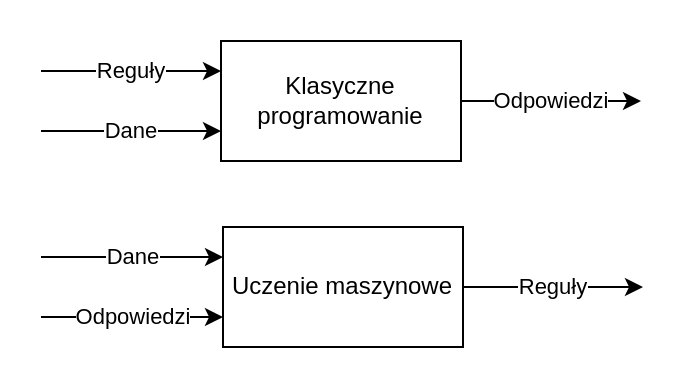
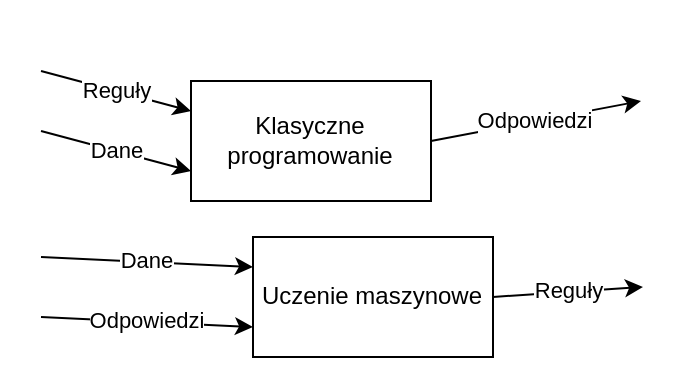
(341, 101) -> (311, 141)
(343, 287) -> (373, 297)
